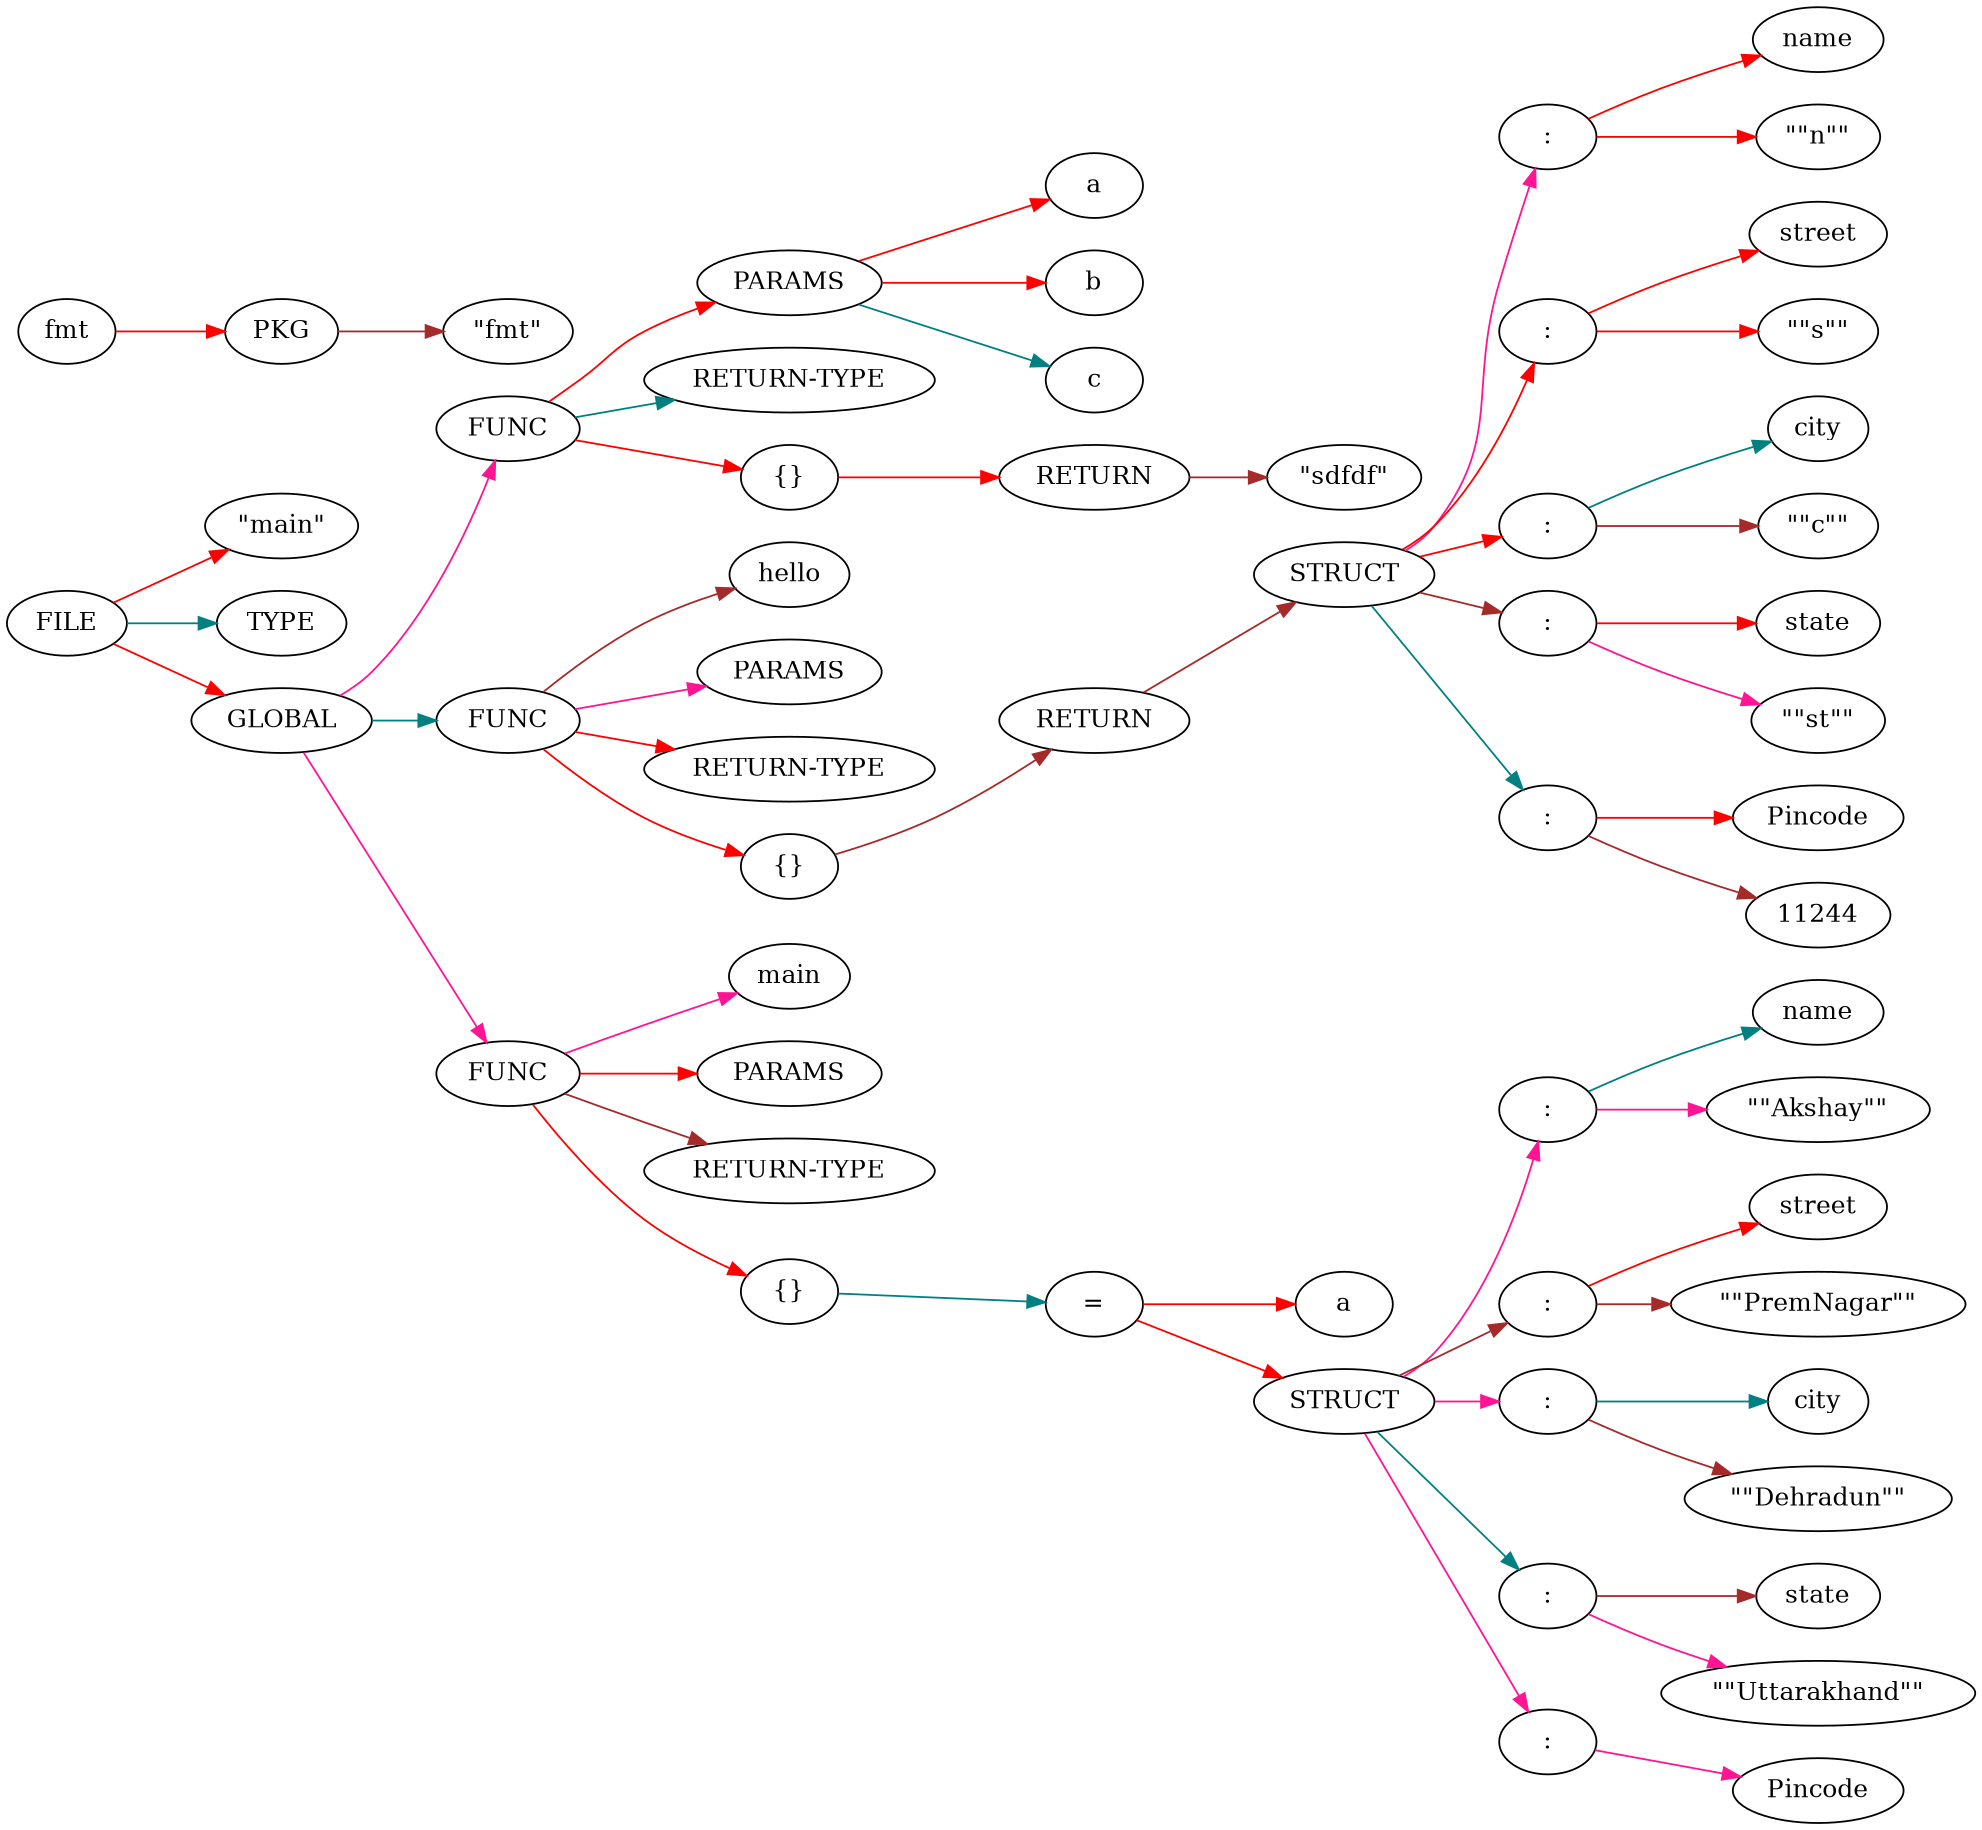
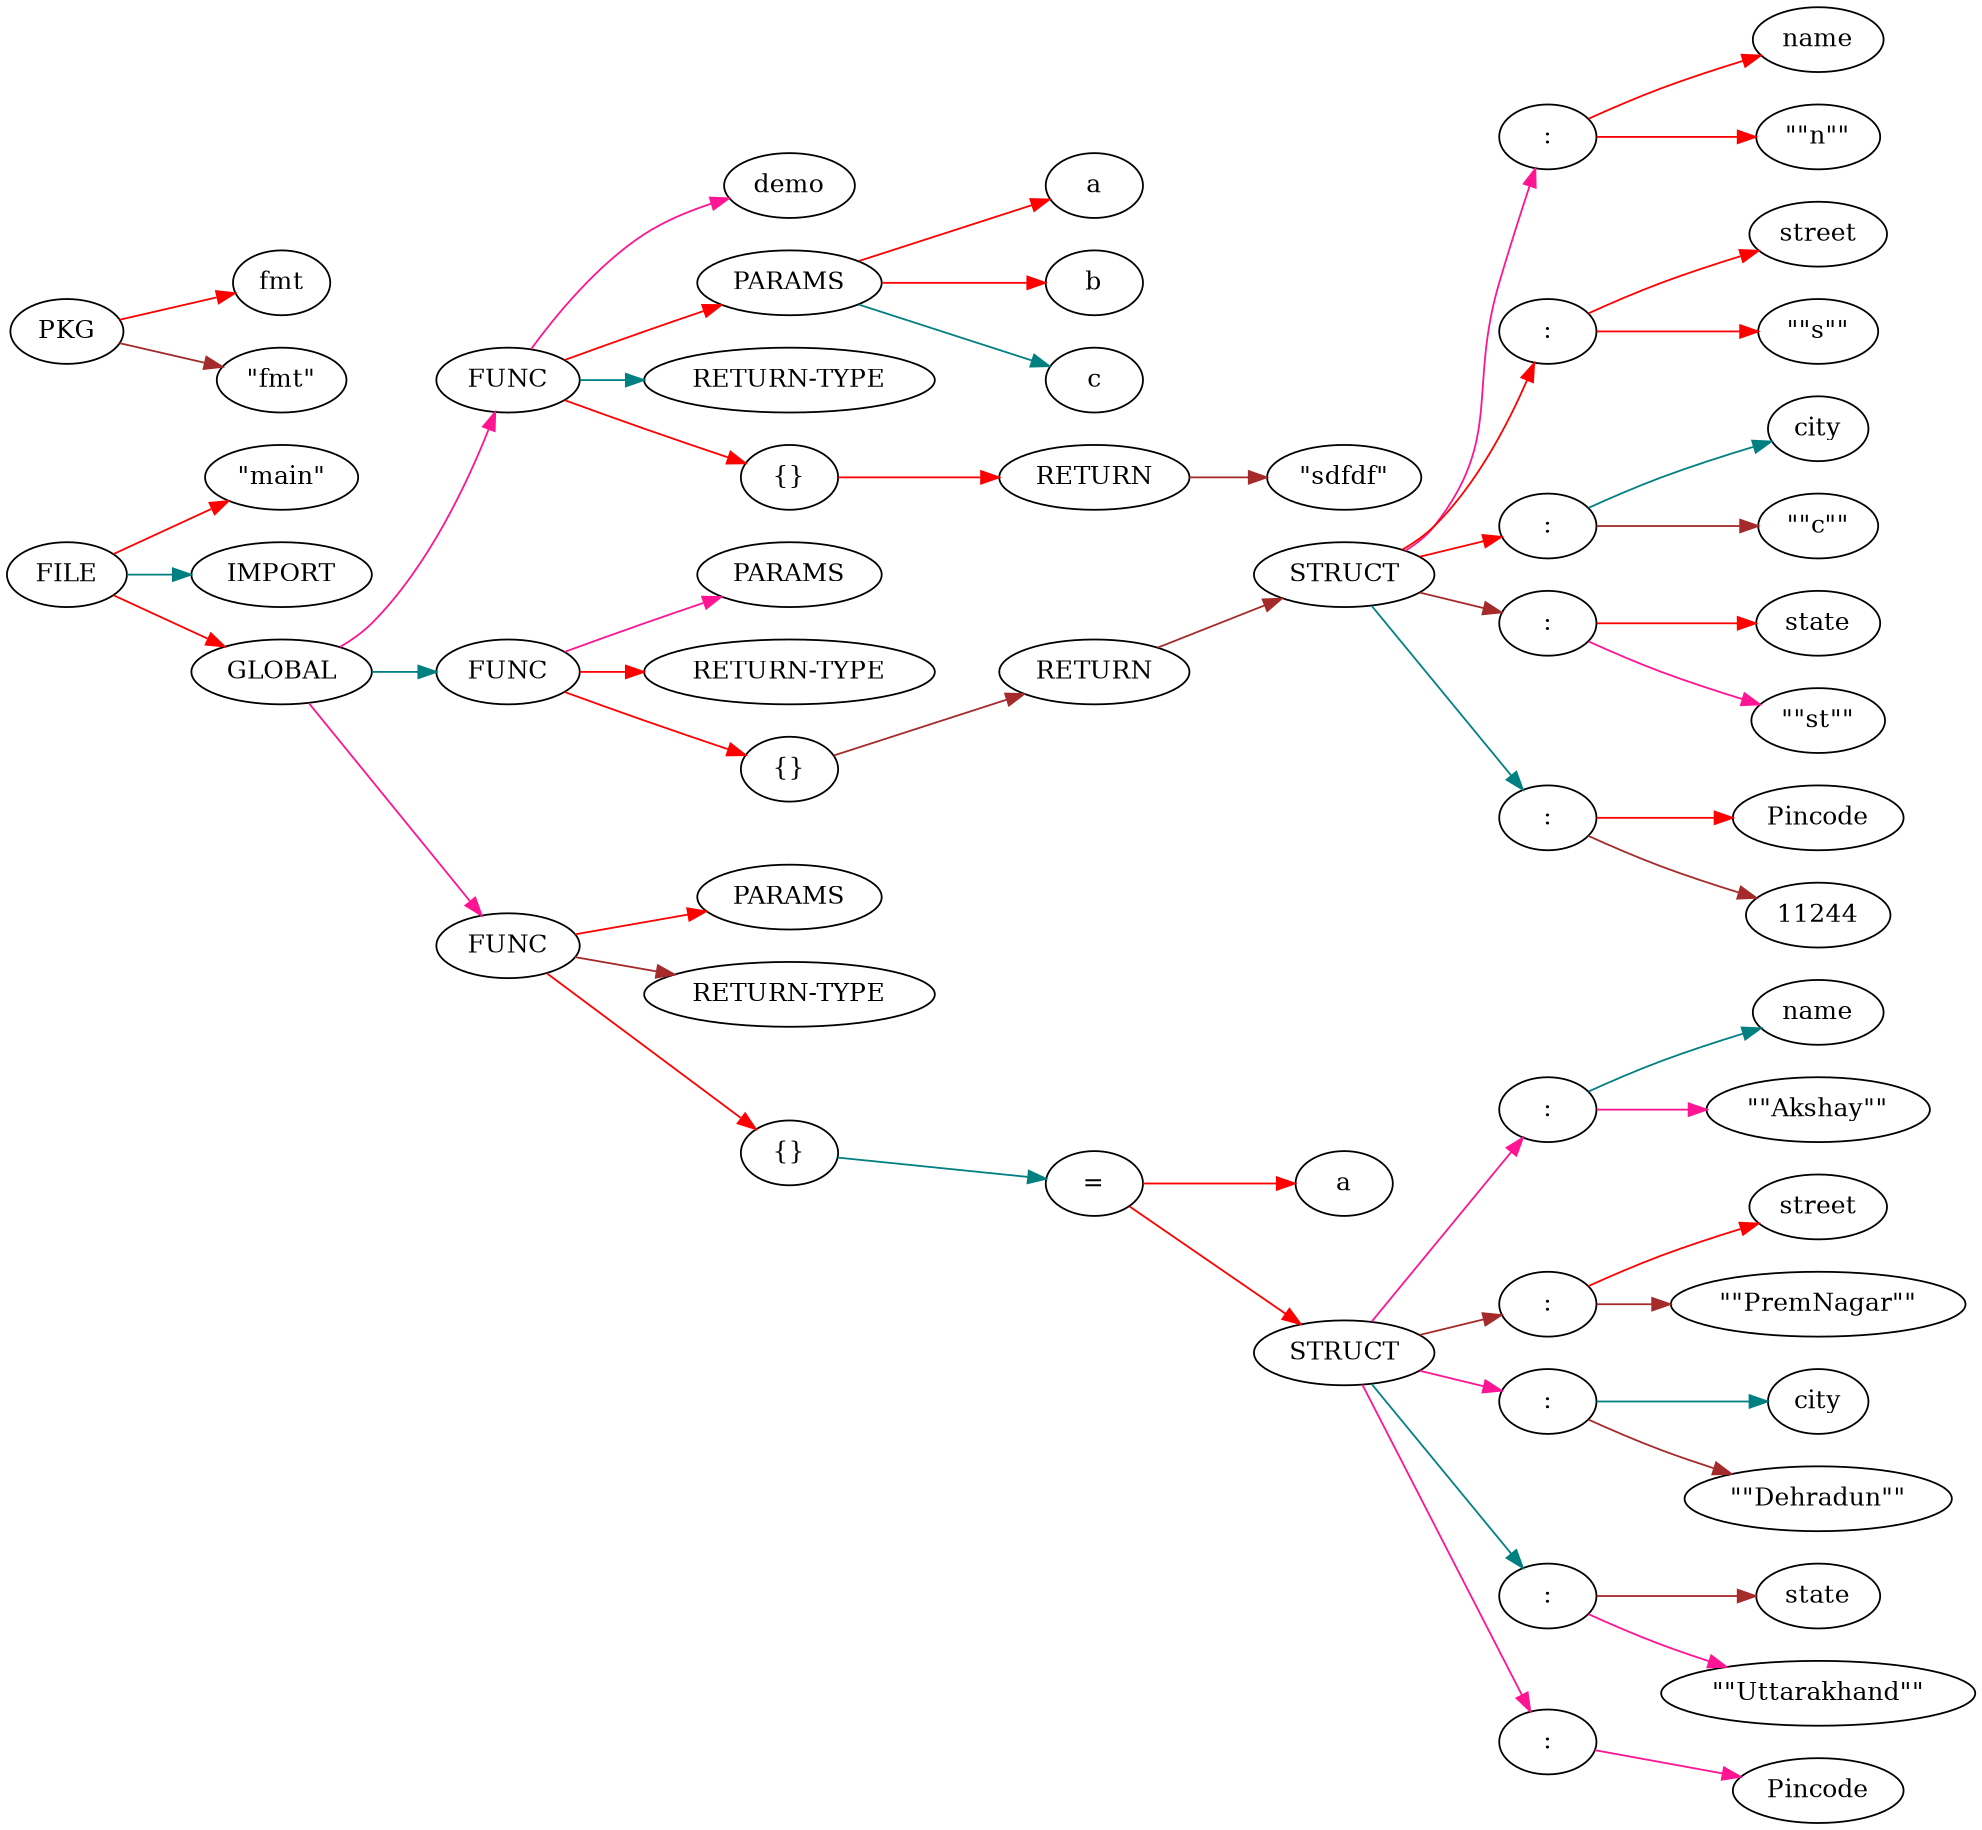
none -> (789, 186)
(161, 331) -> (168, 309)
(789, 575) -> none
(282, 623) -> (282, 575)
(789, 976) -> none
